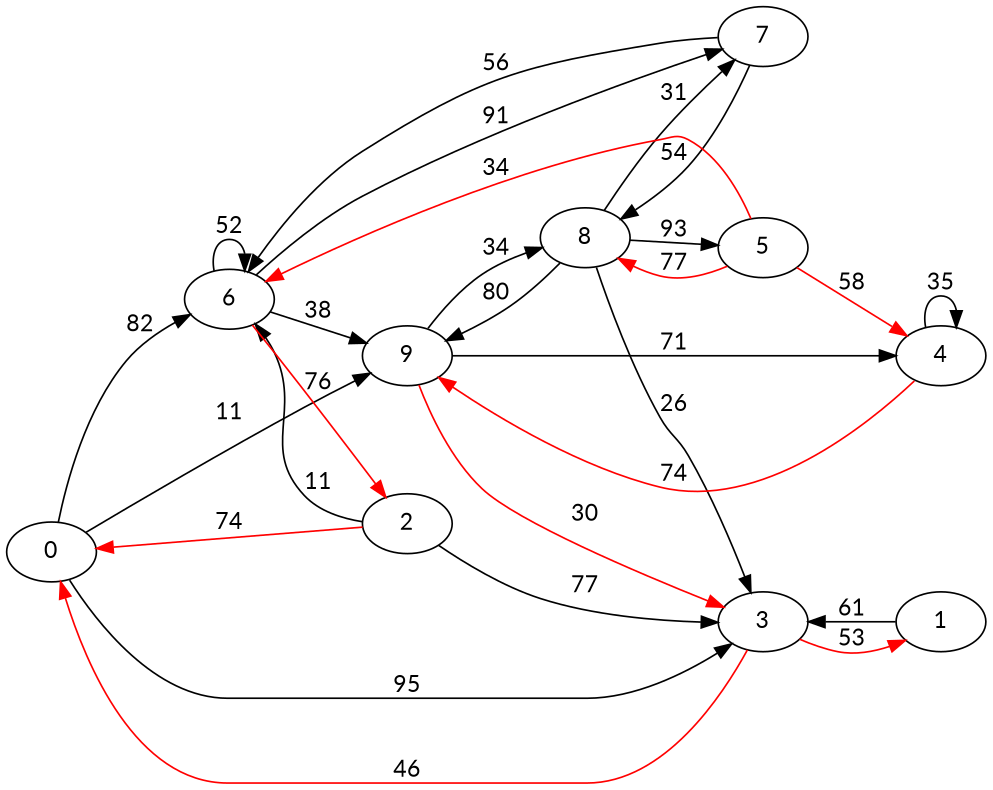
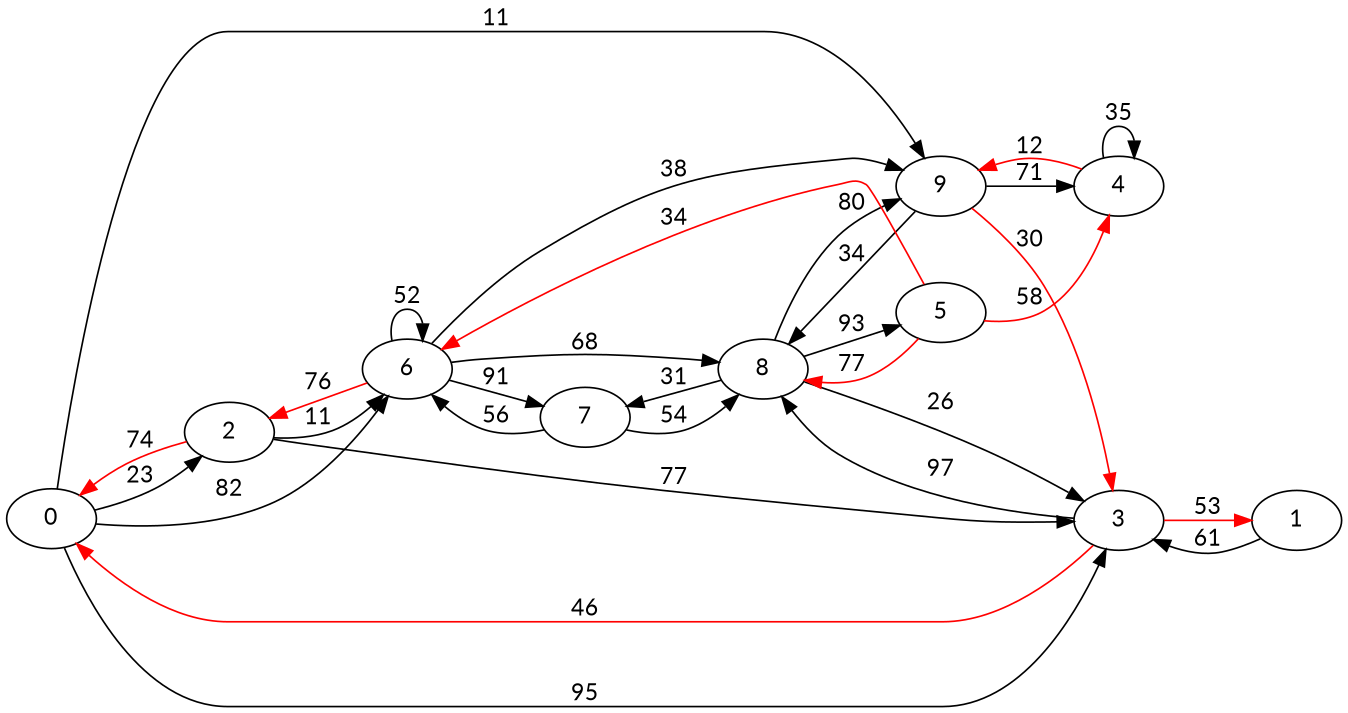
none -> (577, 355)
(674, 475) -> (1030, 147)
none -> (922, 490)
none -> (144, 494)
